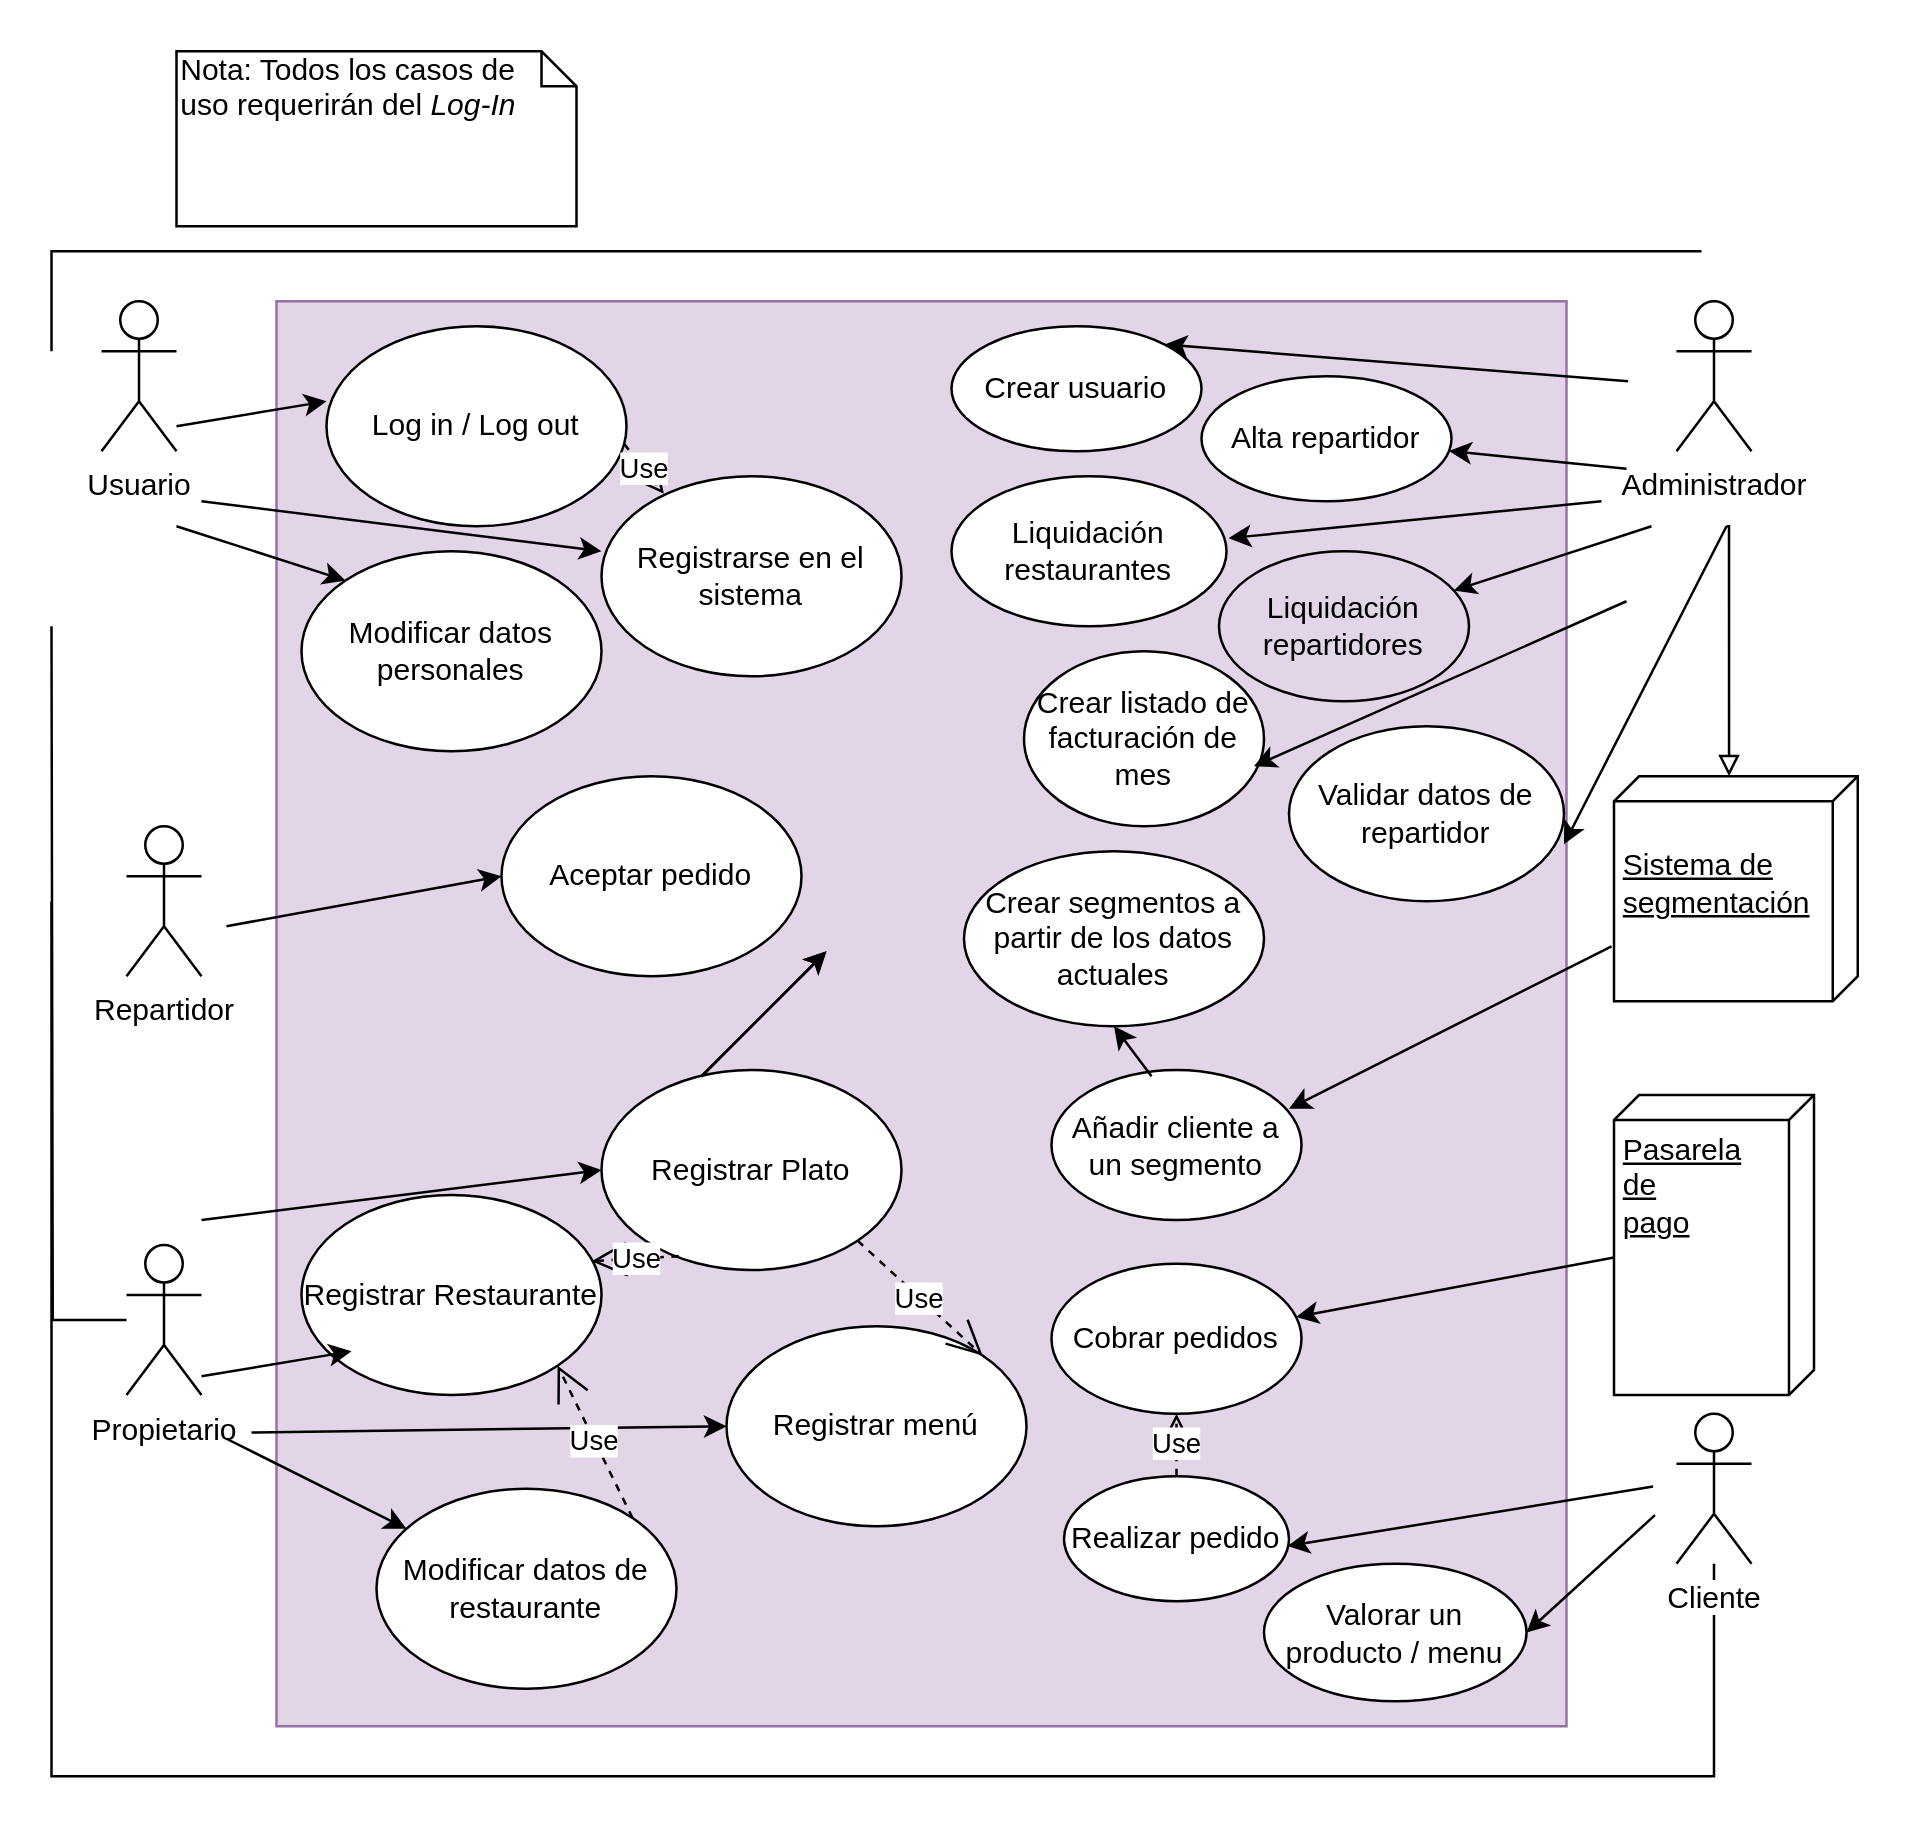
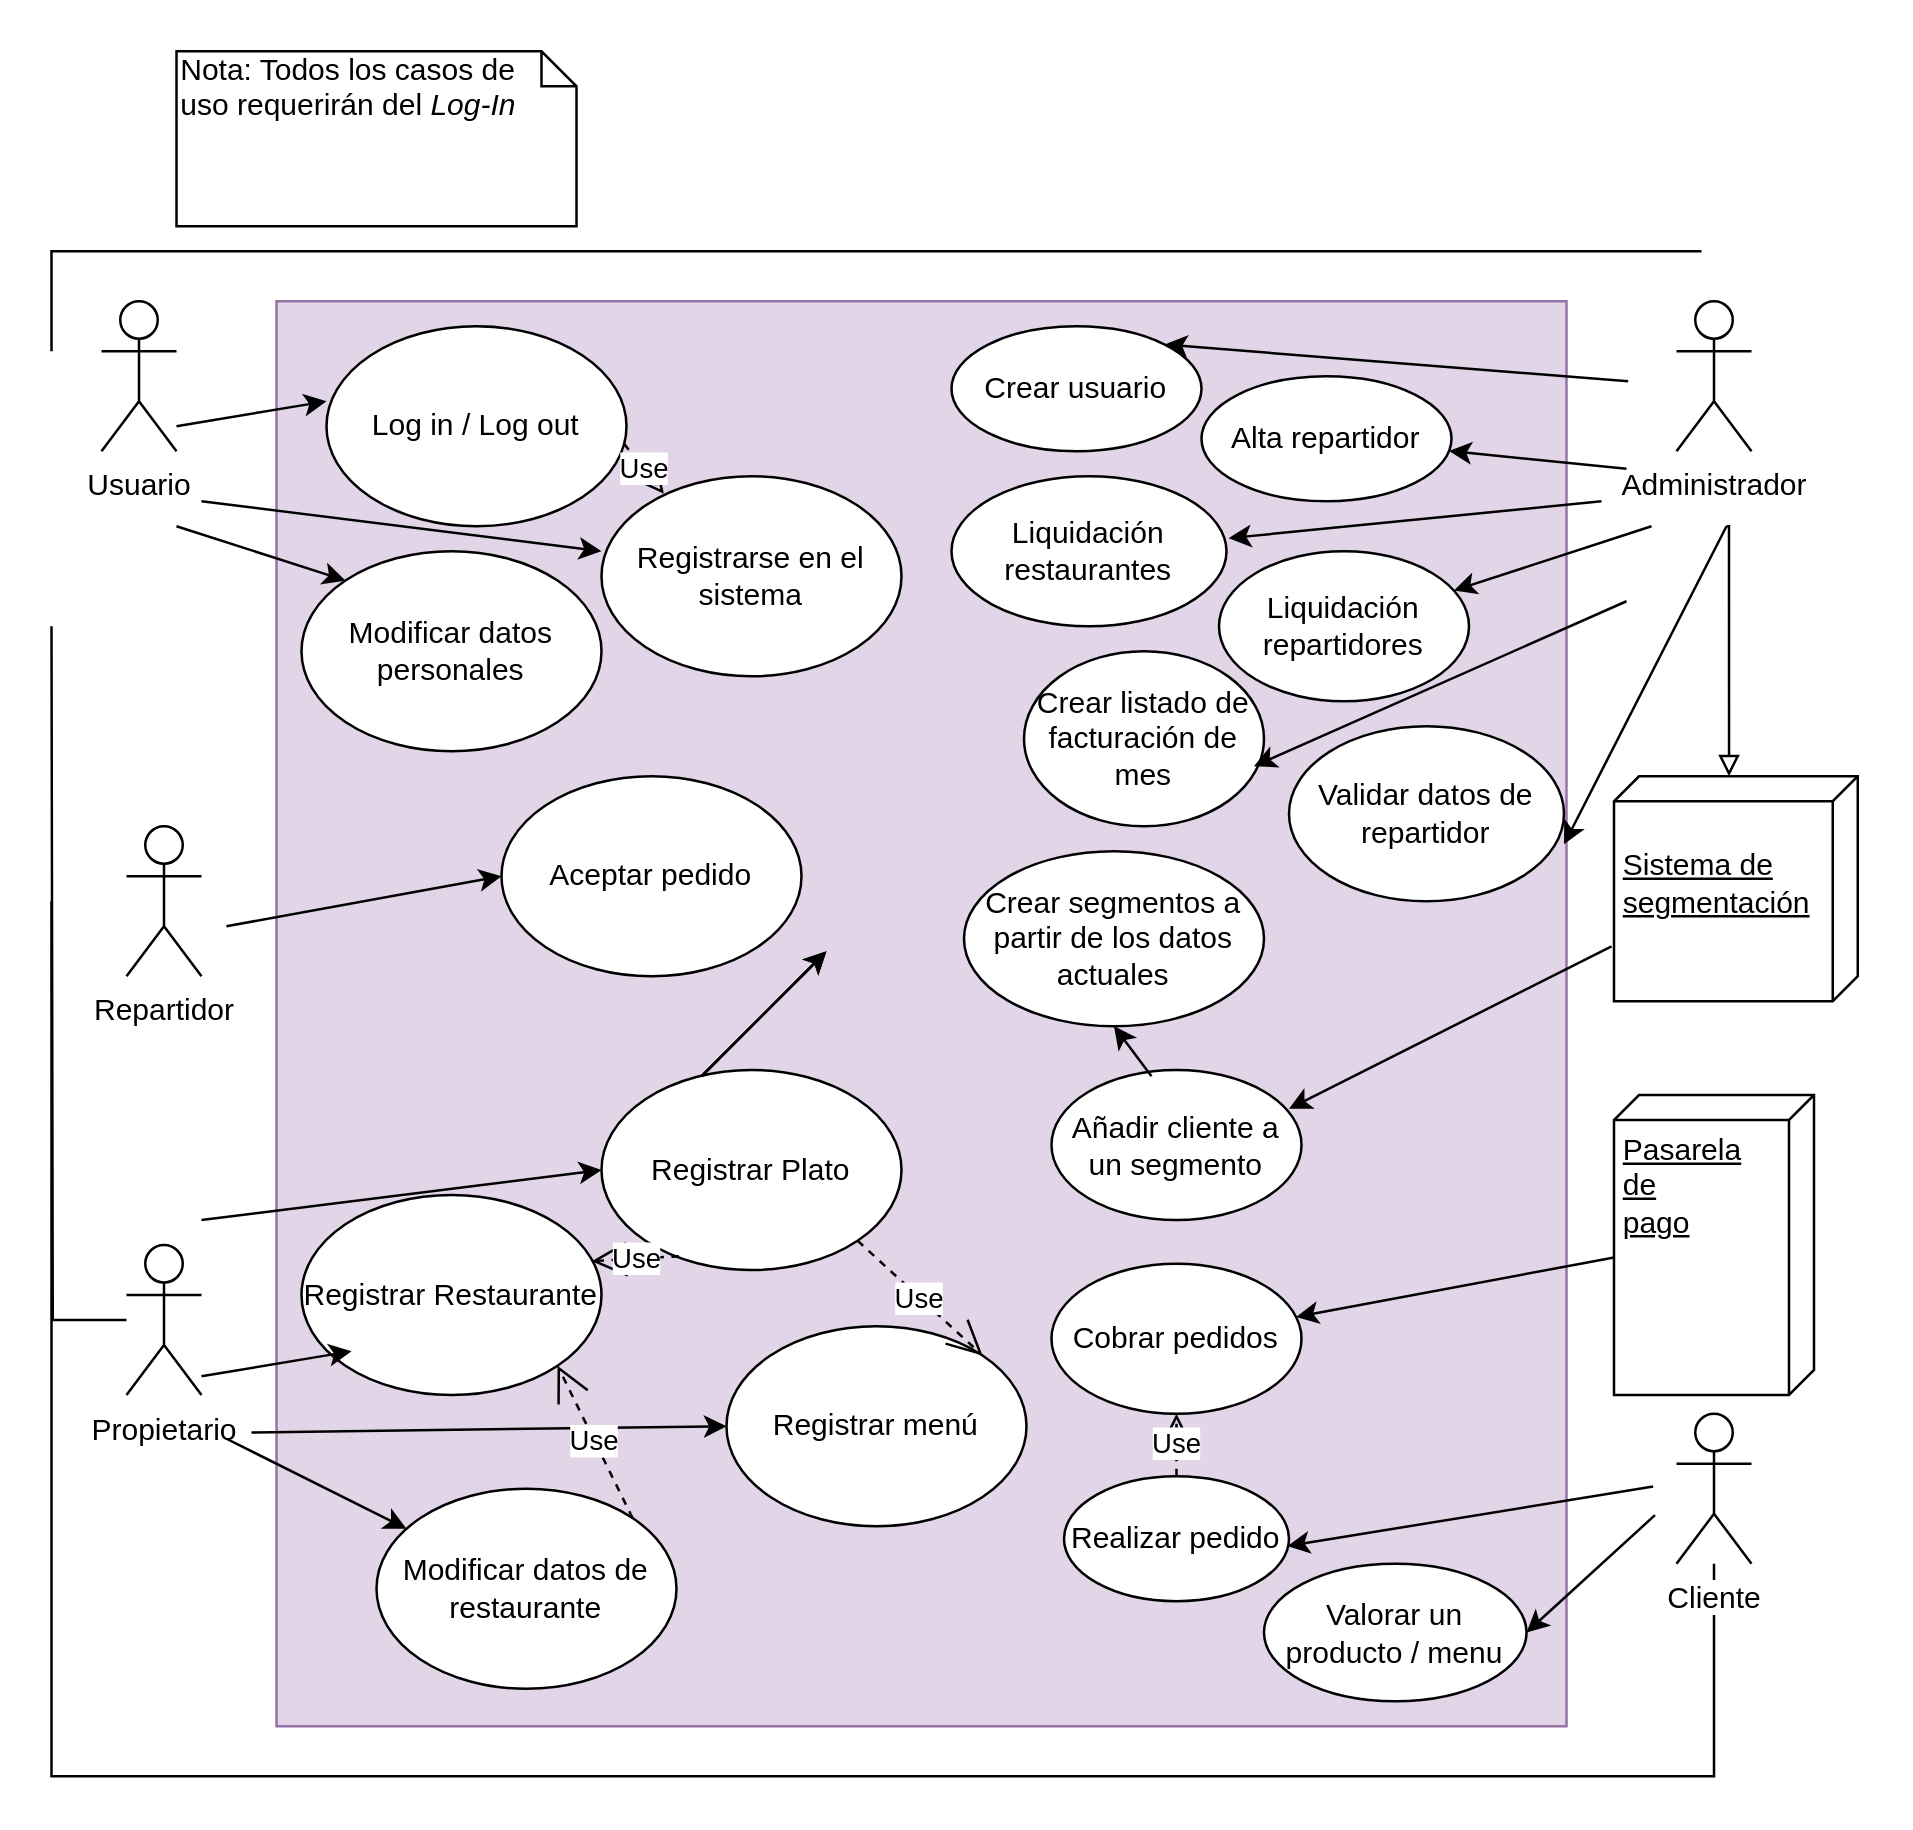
(1344, 626) -> (1344, 626)
